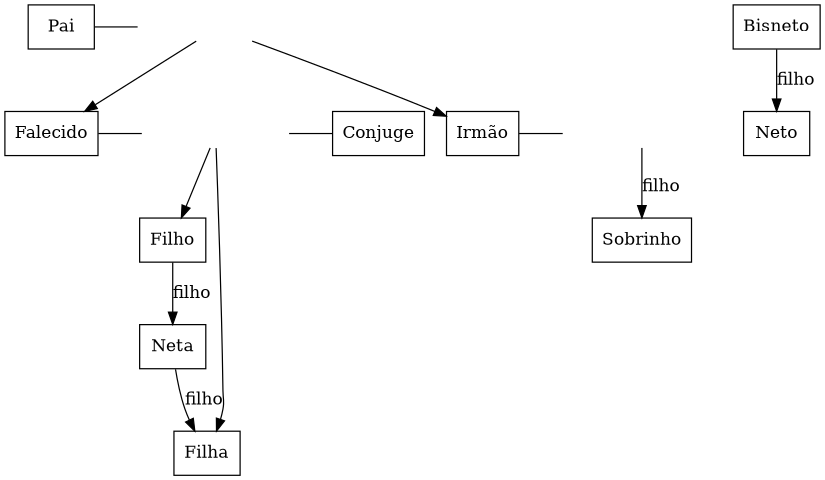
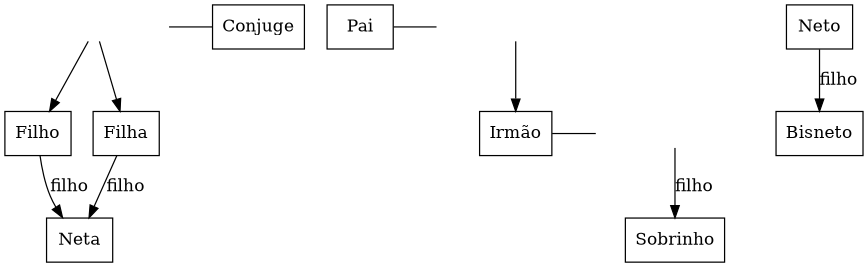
(777, 74) -> (820, 74)
(51, 134) -> none
(181, 395) -> (105, 181)
